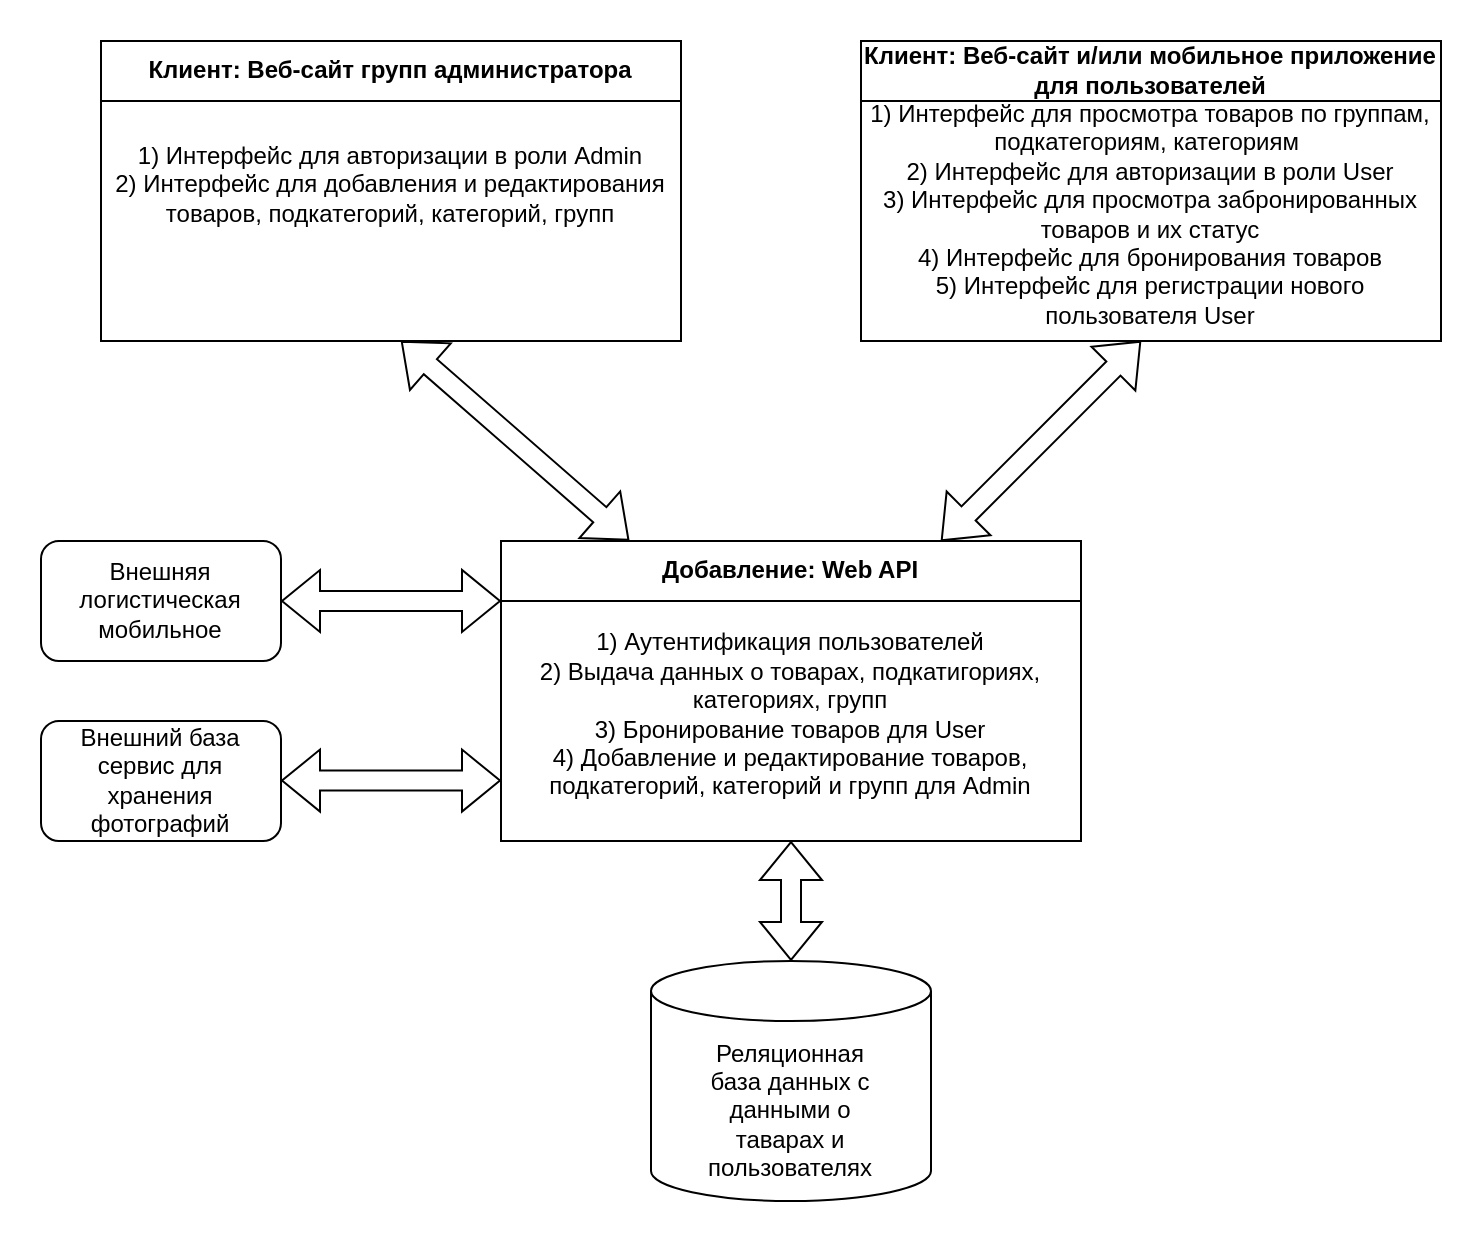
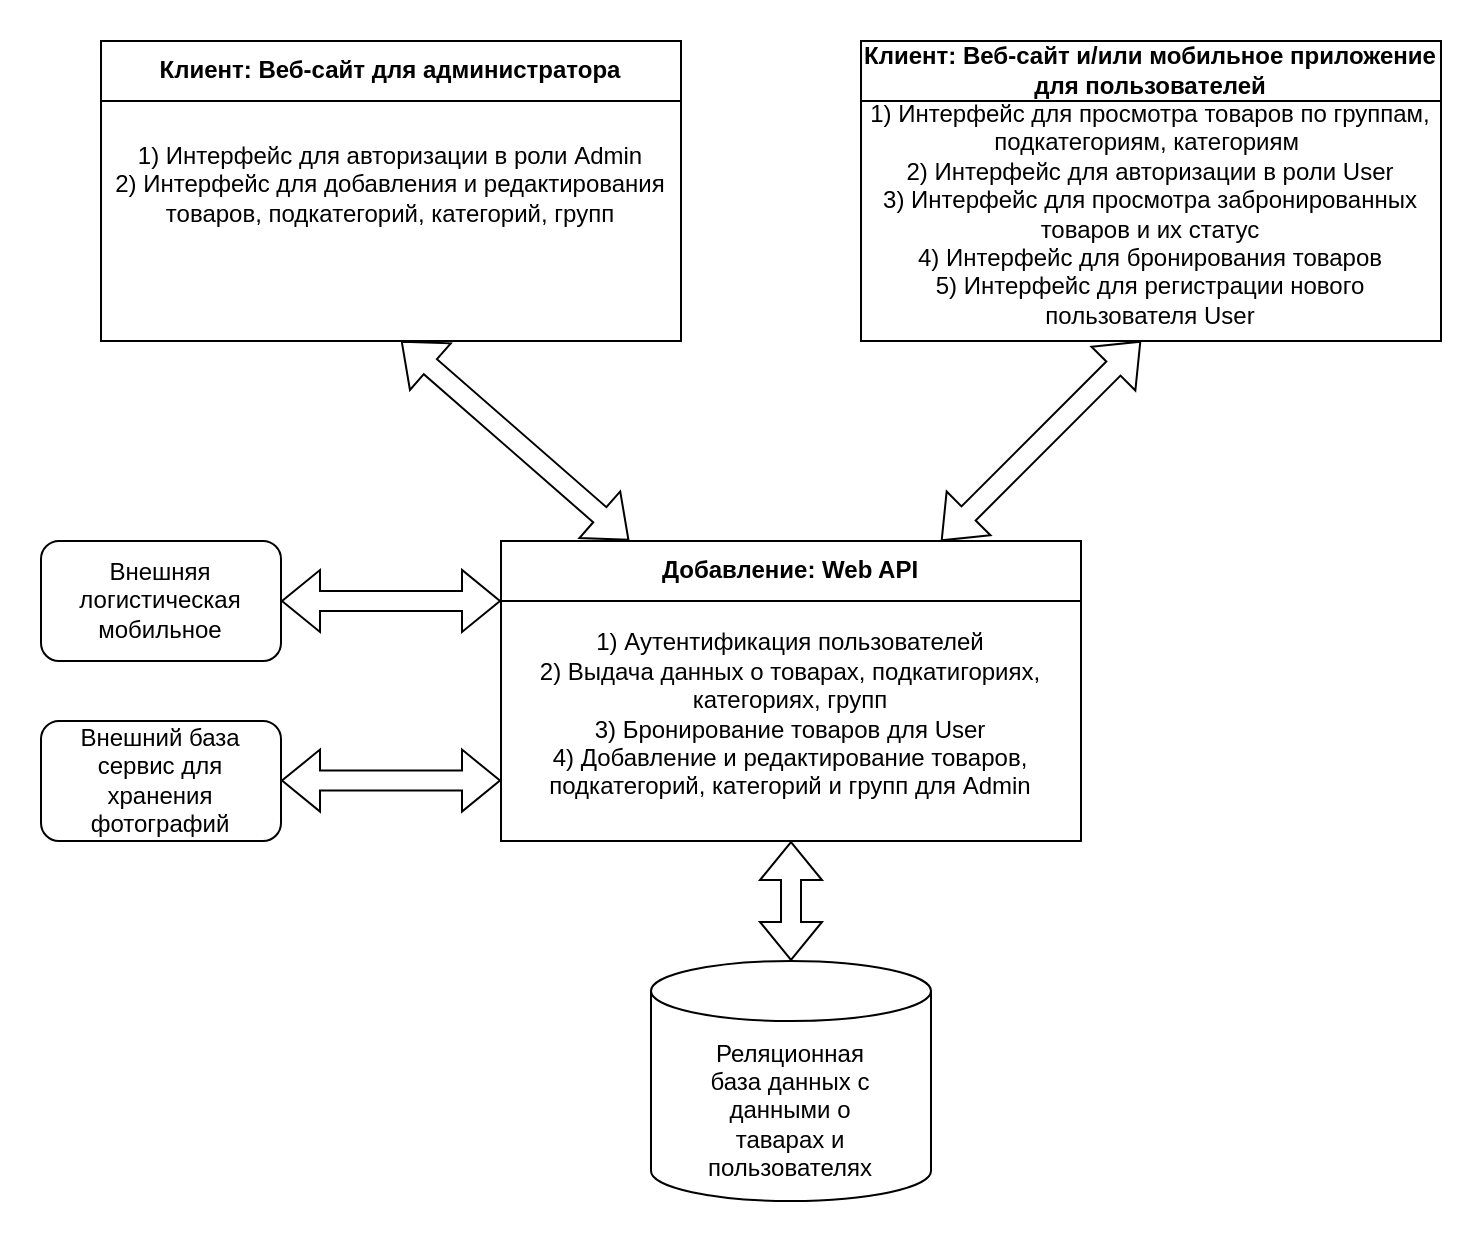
(391, 71) -> (391, 71)
